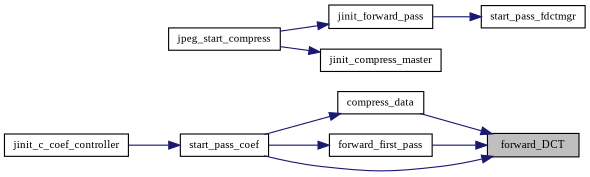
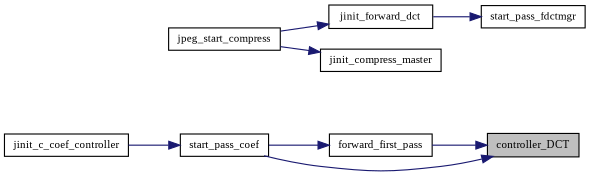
(381, 17) -> (381, 17)
(381, 103) -> none
(533, 145) -> (533, 145)
